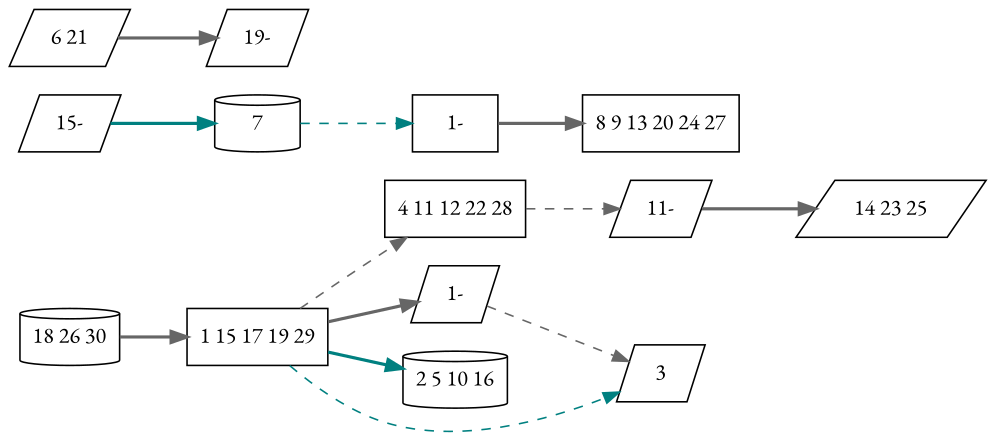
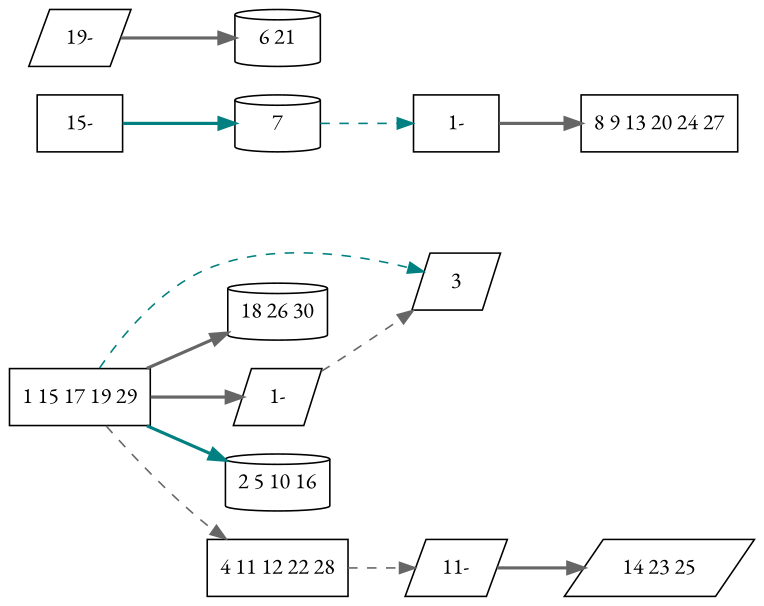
(70, 38) -> (278, 38)
(159, 38) -> (170, 38)
(70, 123) -> (80, 123)
(145, 337) -> (180, 354)
